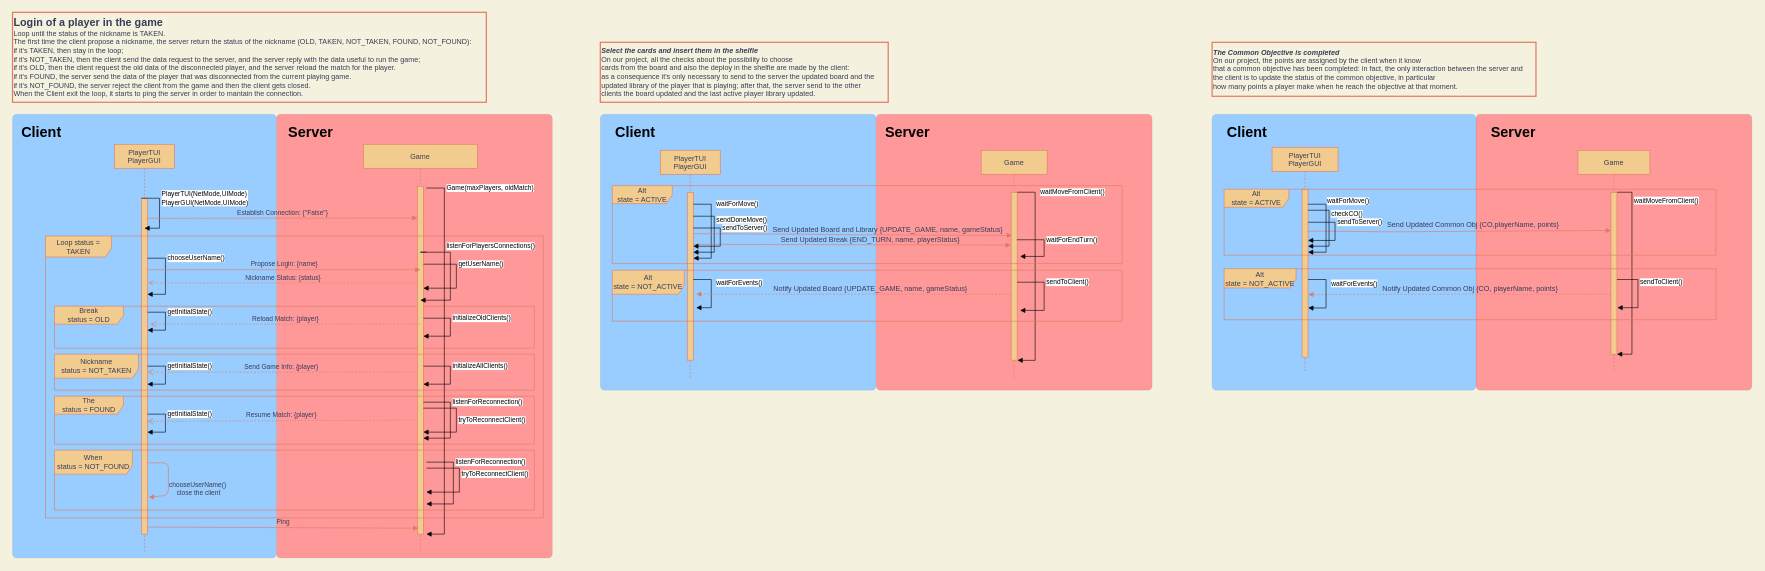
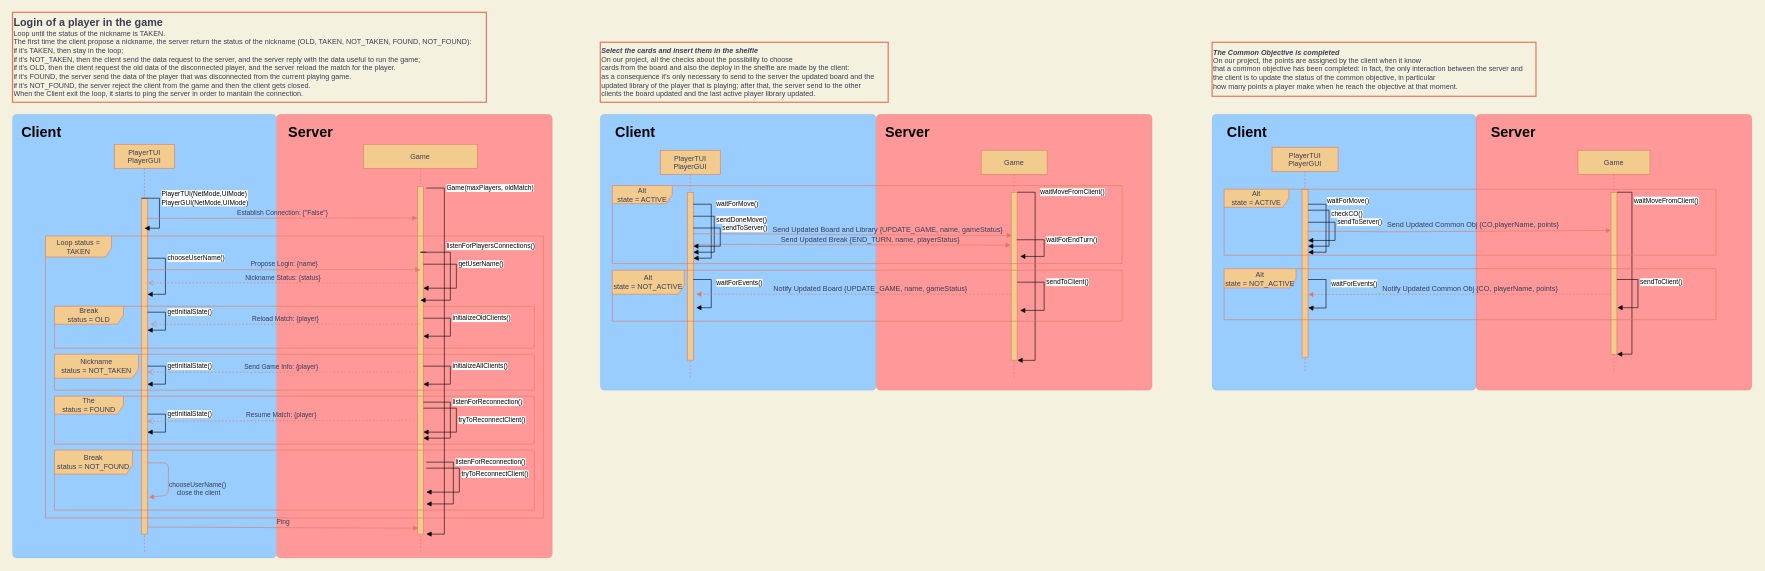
(93, 462) -> (93, 462)
